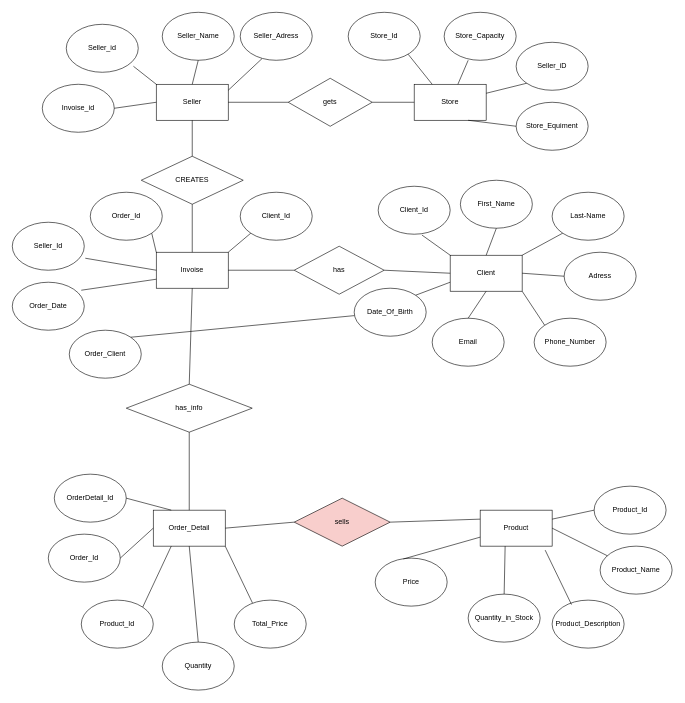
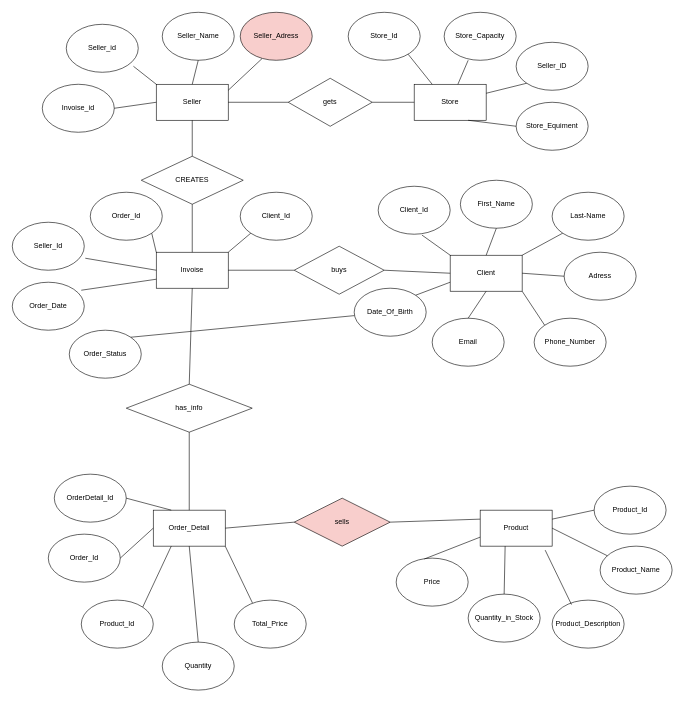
(276, 36) -> (276, 36)
(339, 270) -> (339, 270)
(105, 354) -> (105, 354)
(411, 582) -> (432, 582)
